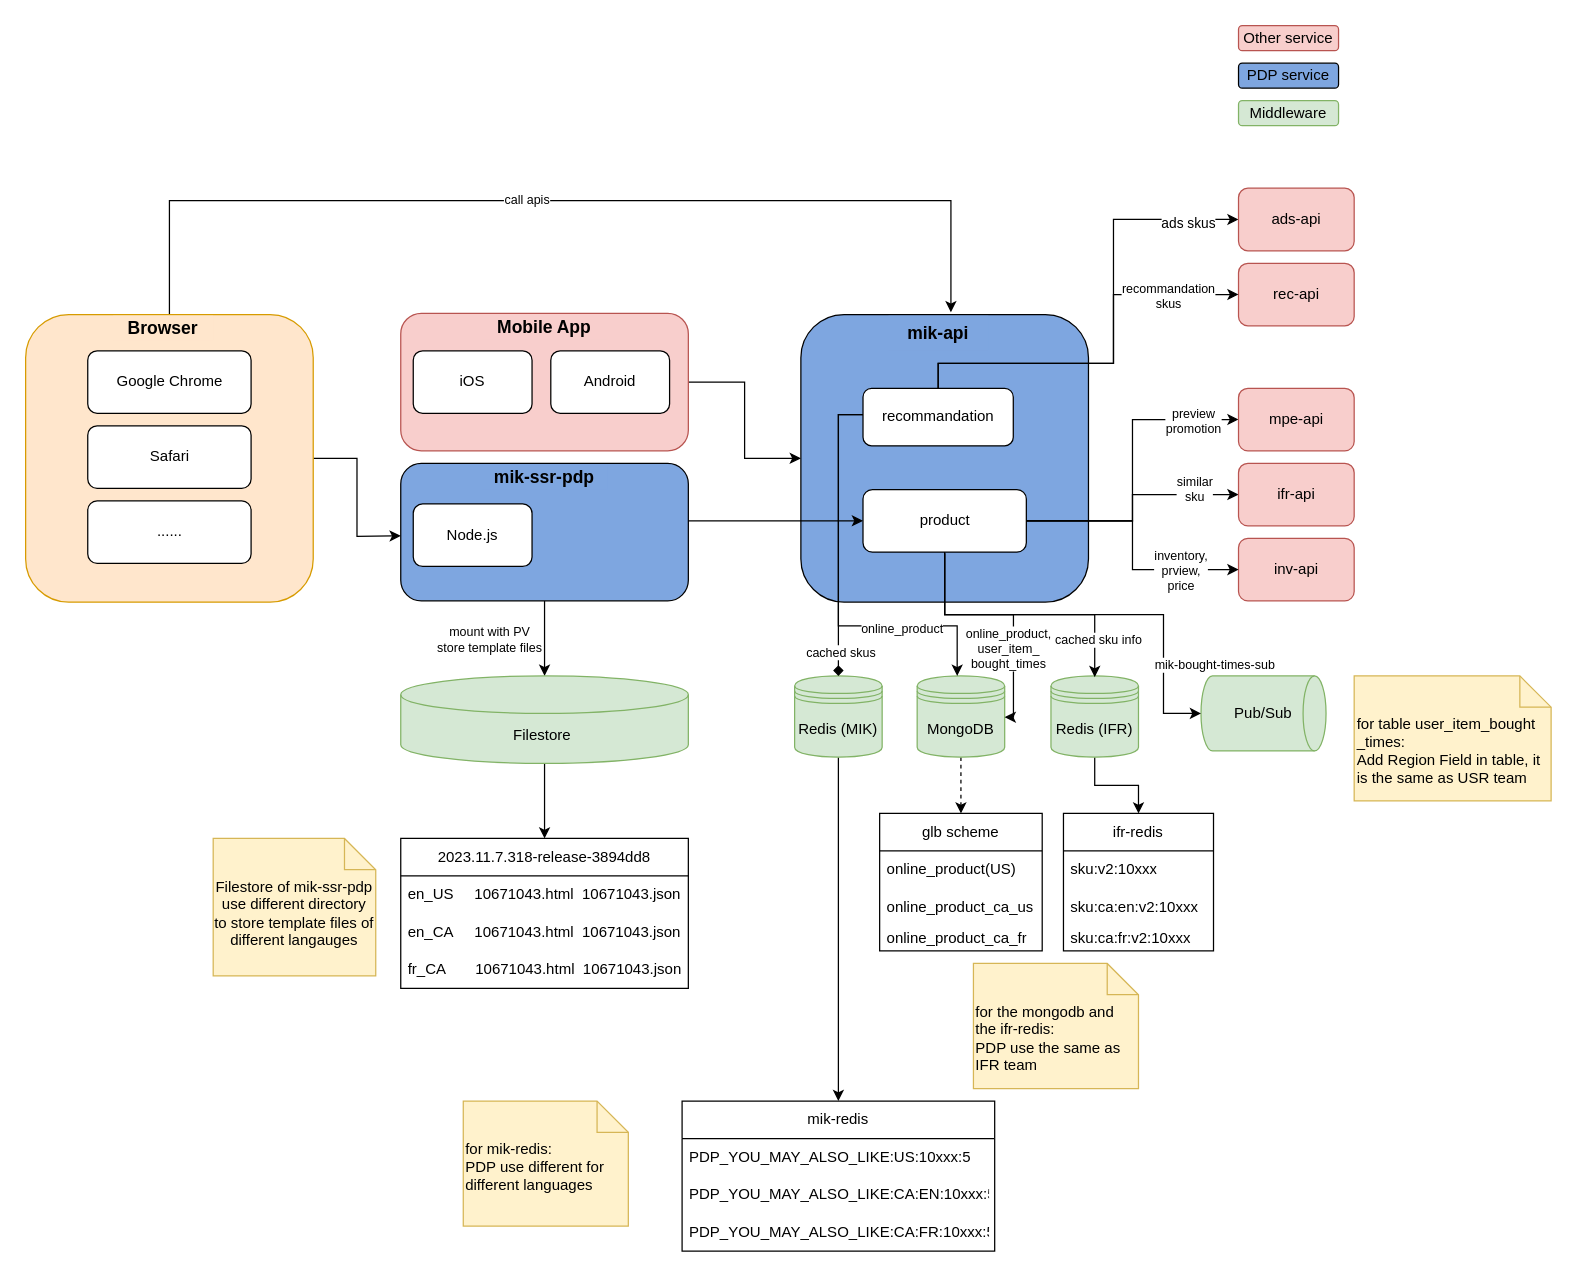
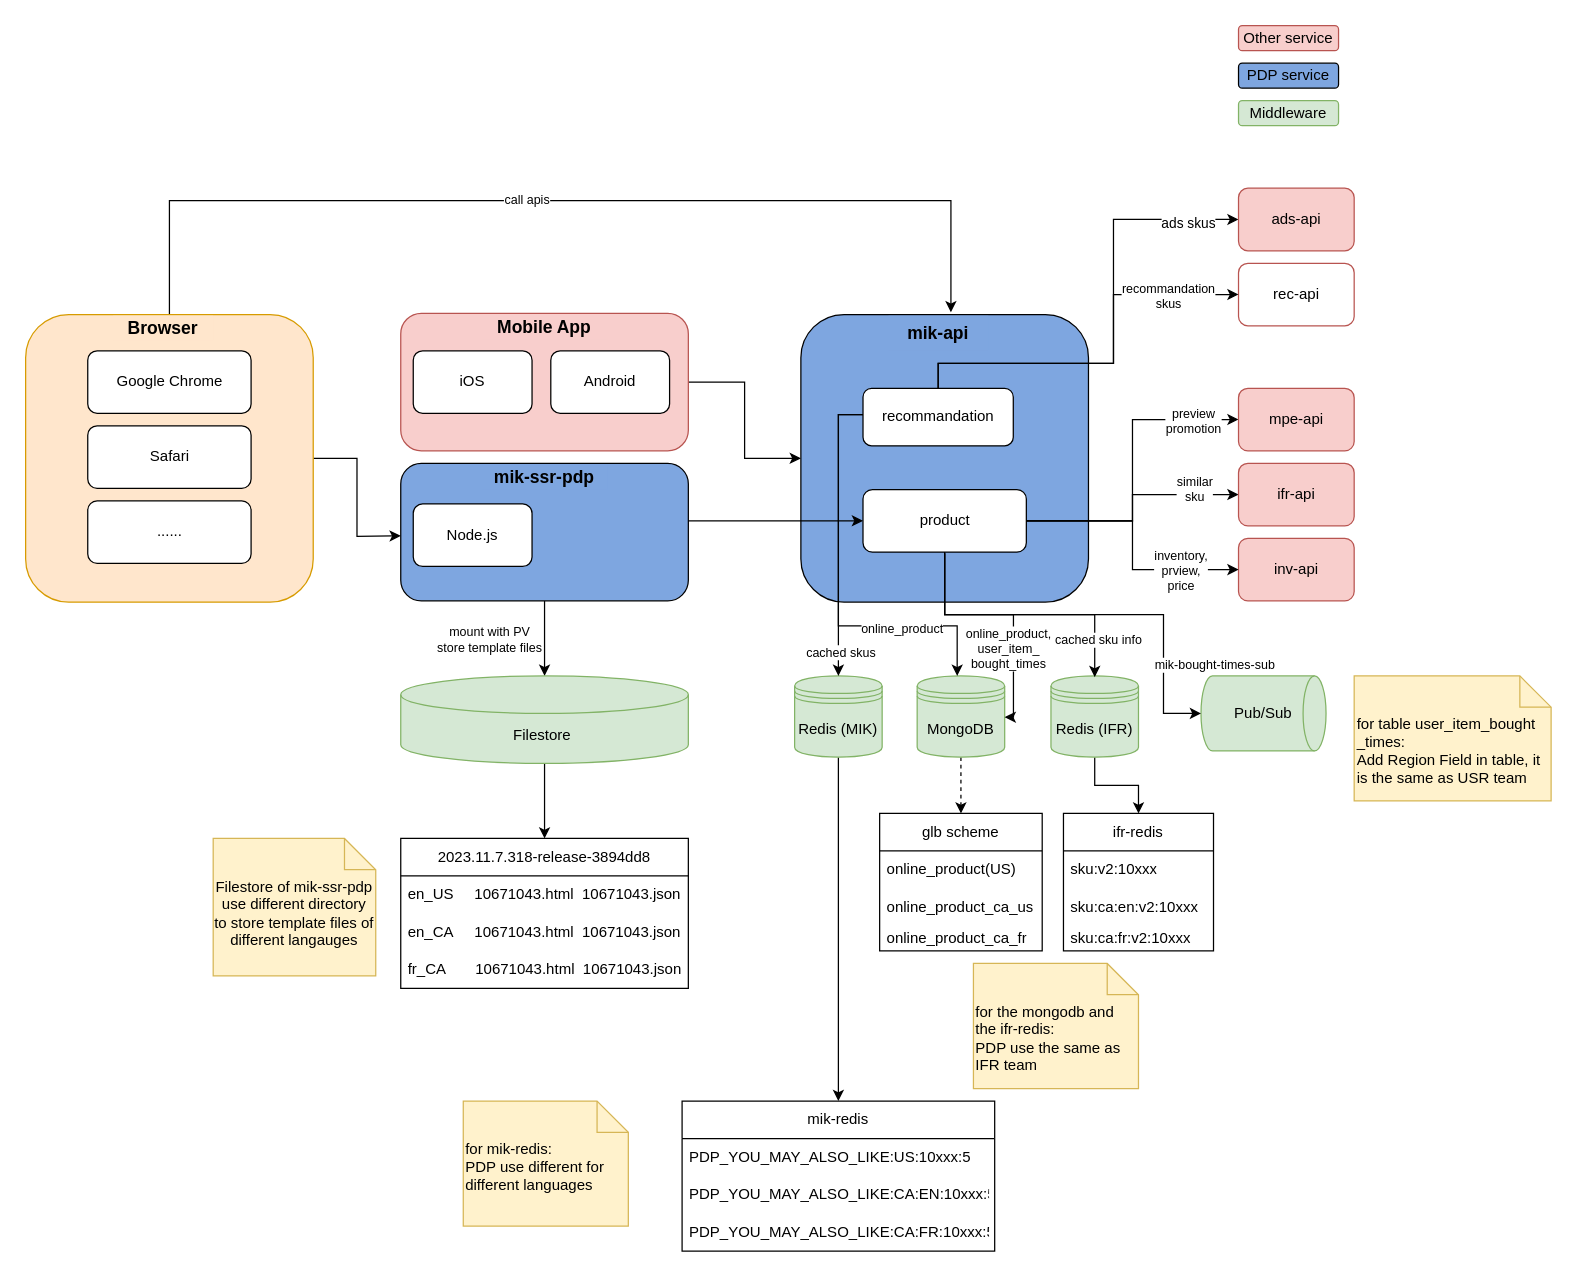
(1296, 294) -> (1296, 294)
(838, 665) -> (838, 666)
